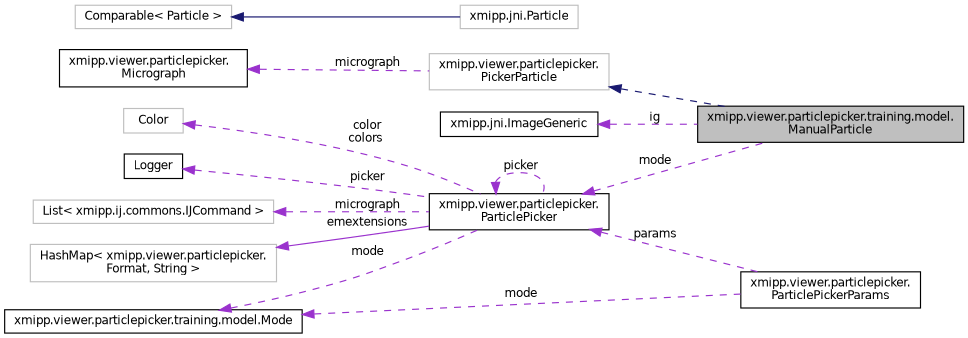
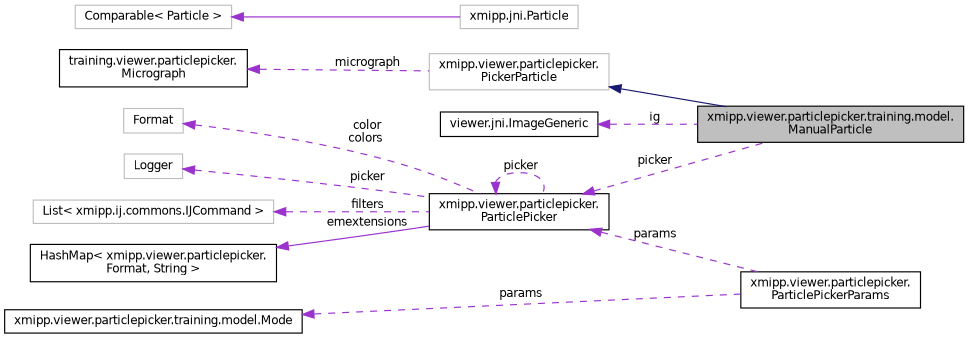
(352, 17) -> (352, 17)
(153, 68) -> (153, 68)
(674, 98) -> (674, 98)
(153, 121) -> (153, 121)
(519, 124) -> (519, 124)
(653, 161) -> (653, 161)
(153, 166) -> (153, 166)
(366, 205) -> (366, 205)
(153, 263) -> (153, 263)
(357, 277) -> none
(519, 294) -> (519, 294)
